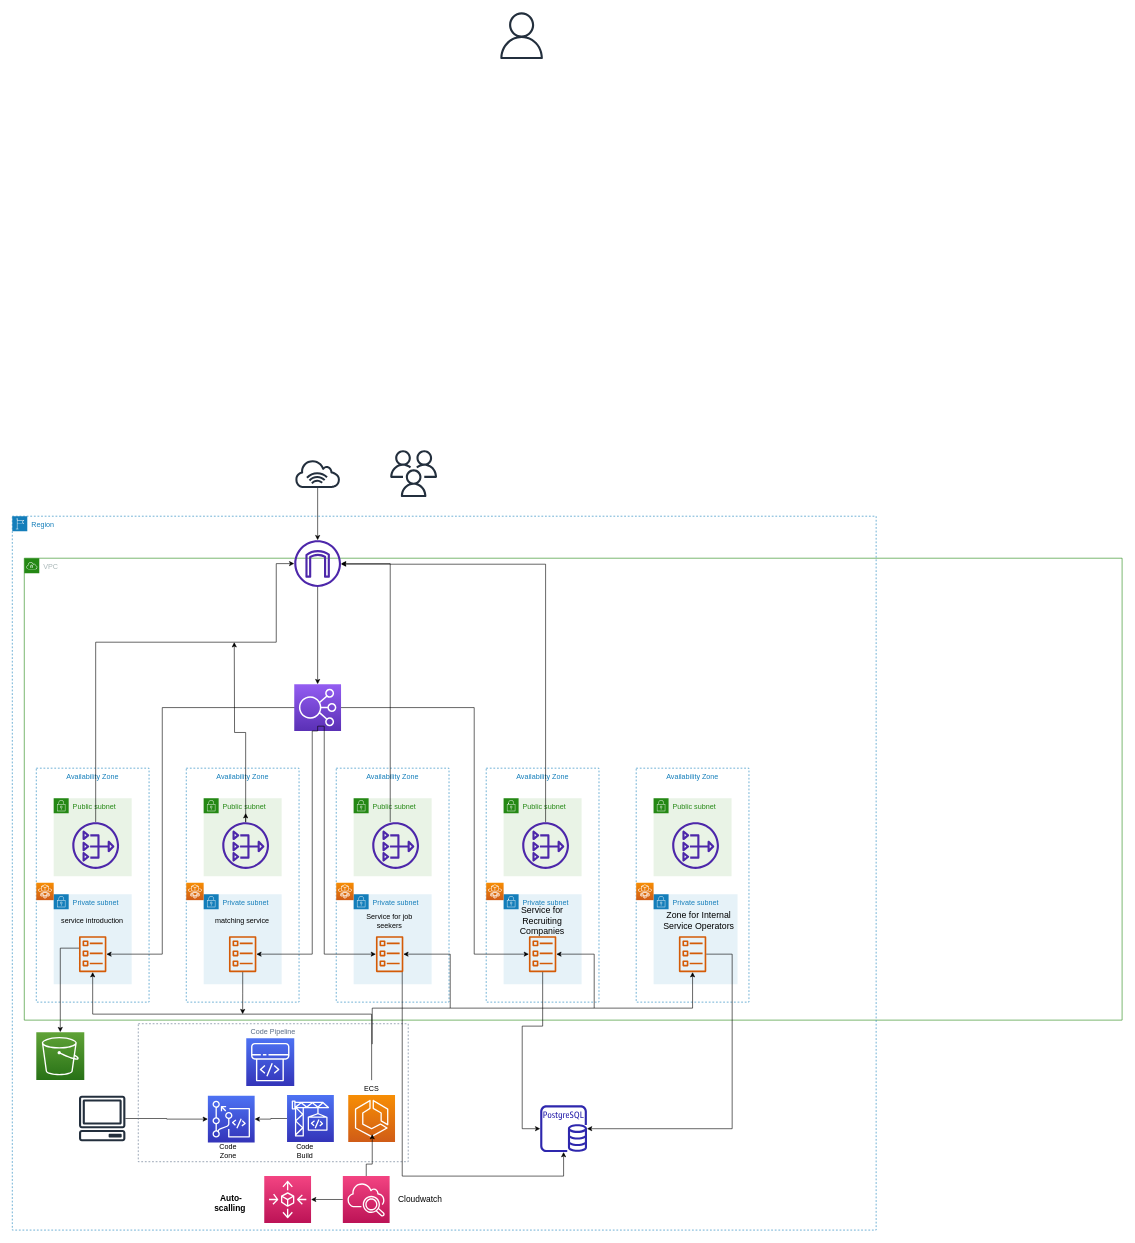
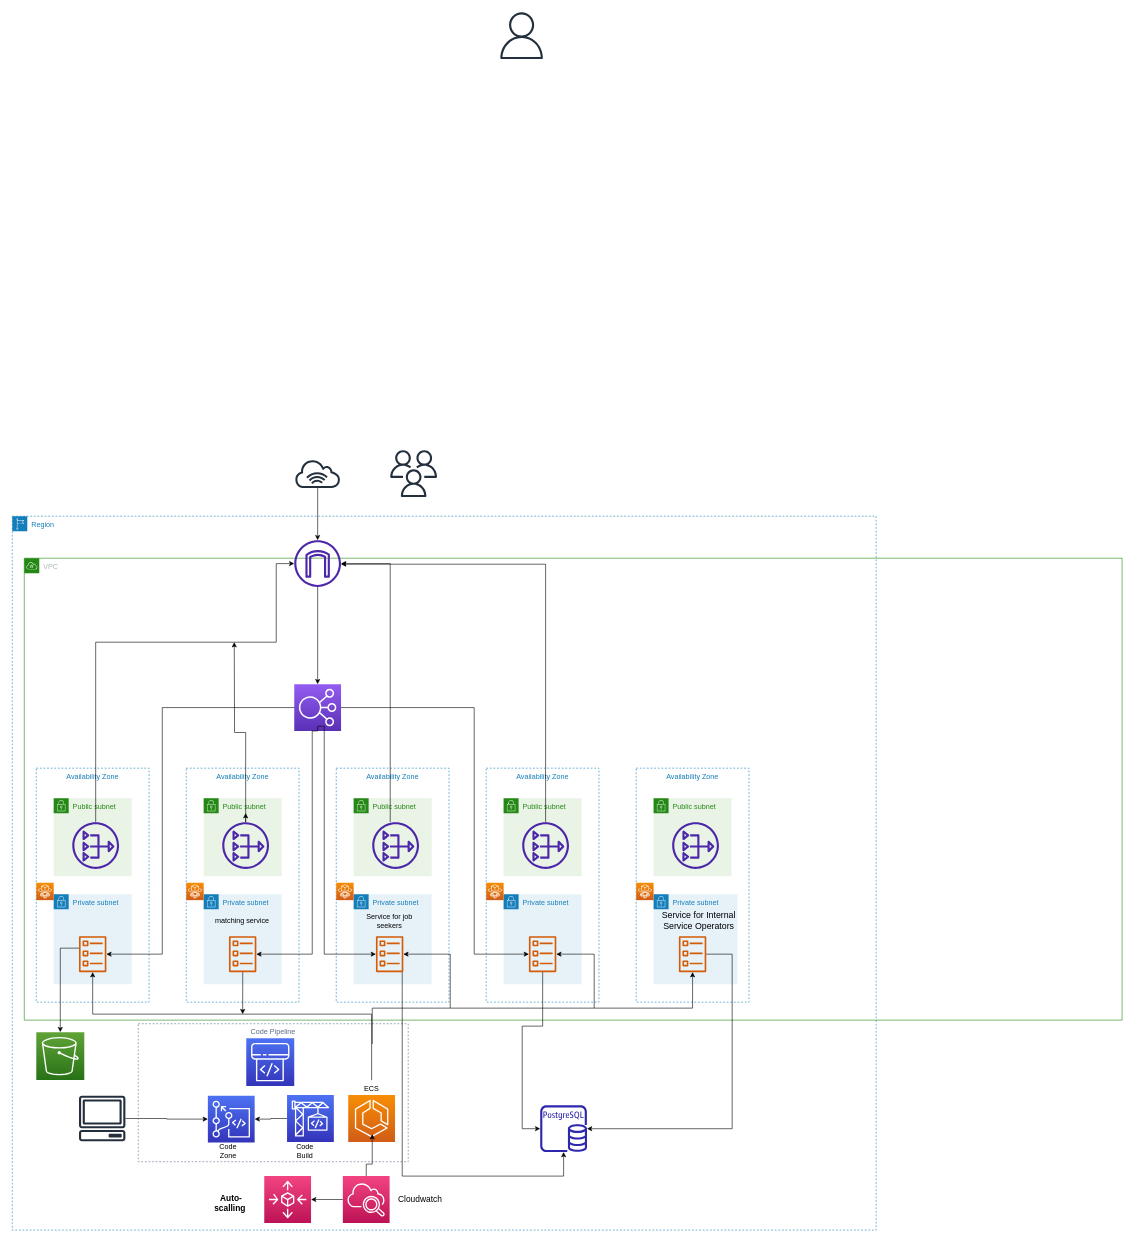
(92, 921) -> none
(542, 921) -> none
(699, 921) -> (699, 921)
